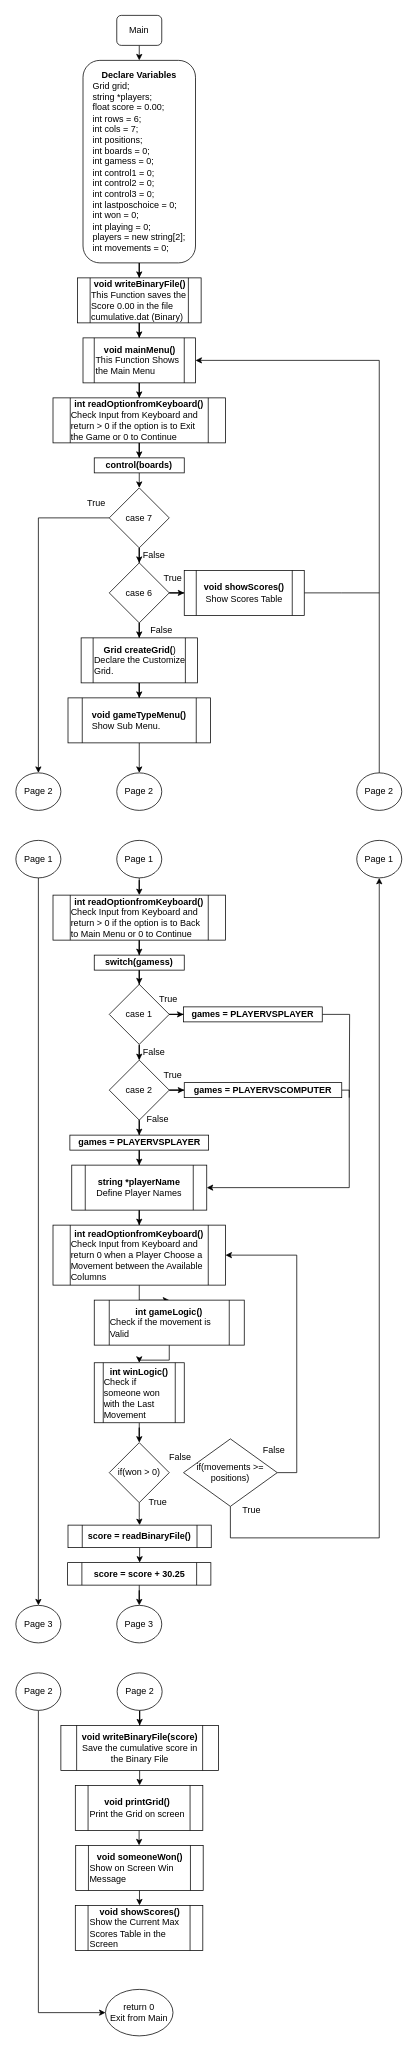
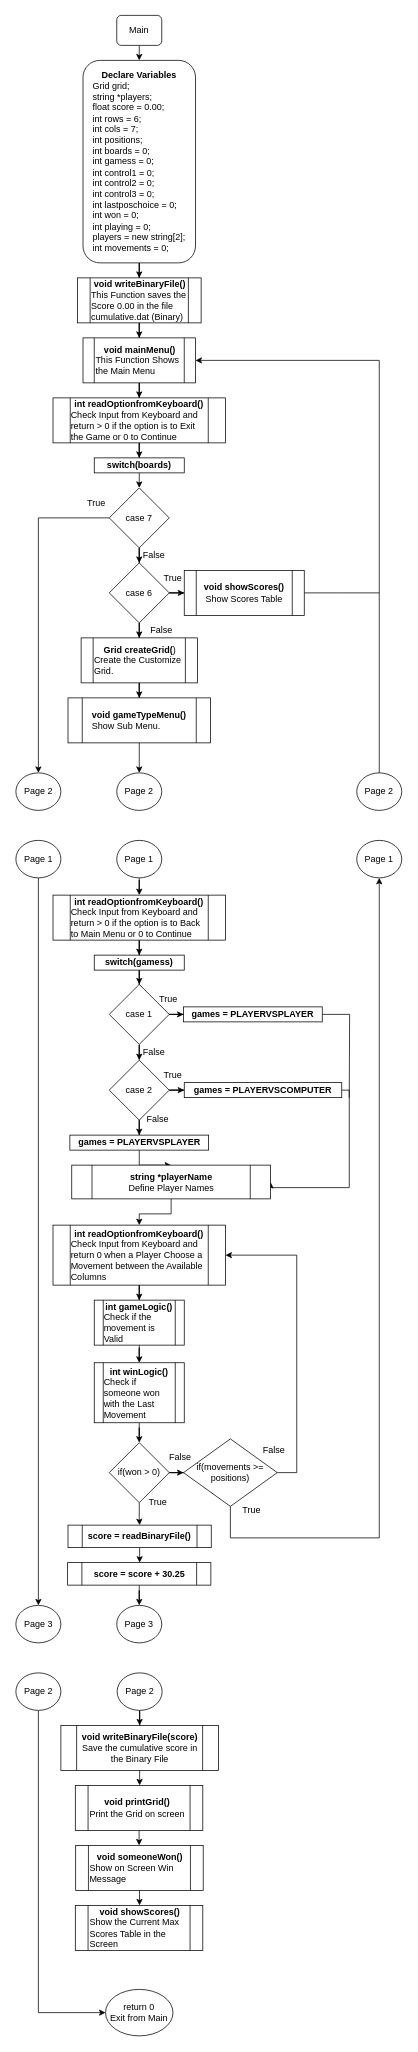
(139, 465) -> (139, 465)
(140, 660) -> (140, 660)
(139, 1188) -> (171, 1182)
(169, 1323) -> (139, 1323)
none -> (179, 1473)
